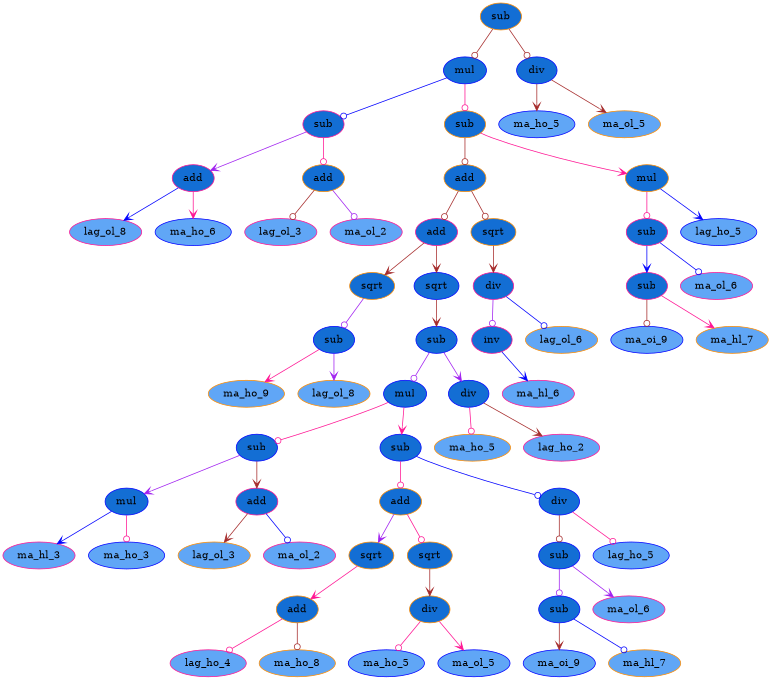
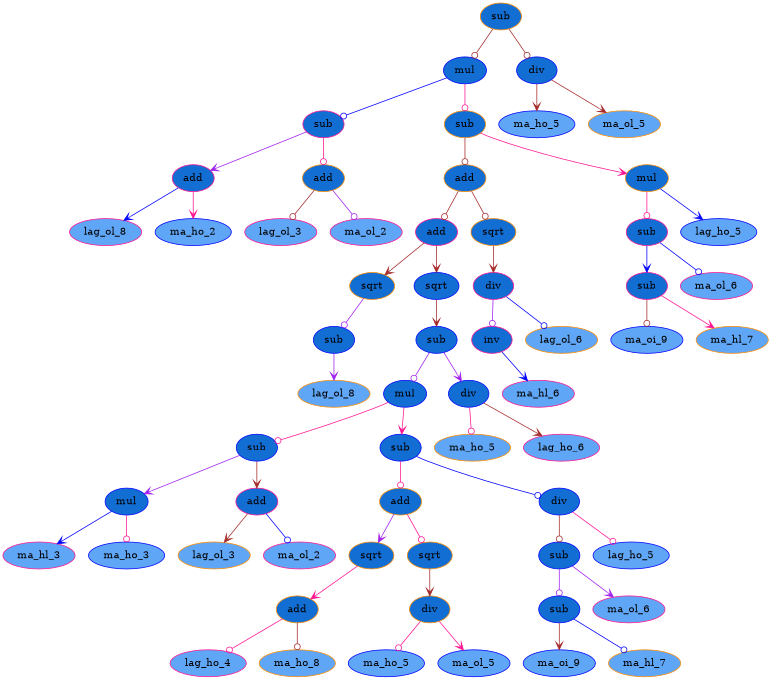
(193, 232) -> (193, 232)
(246, 394) -> none
(562, 448) -> (562, 448)
